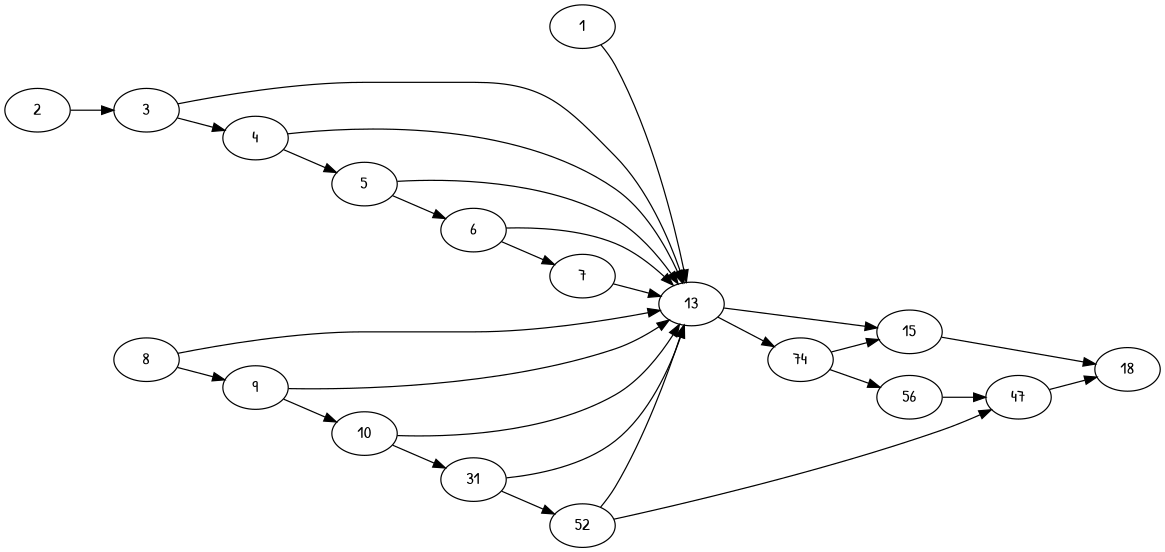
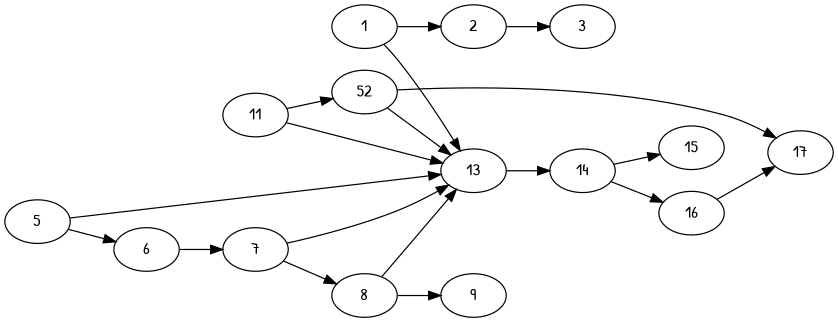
none -> (413, 27)
(474, 82) -> none
(256, 138) -> none
(591, 236) -> none
none -> (304, 270)
(795, 317) -> none
(801, 360) -> (583, 171)
(1128, 369) -> none
(478, 379) -> none
(910, 397) -> (692, 213)
(1019, 397) -> (801, 153)
(365, 434) -> none
(474, 480) -> (256, 115)
